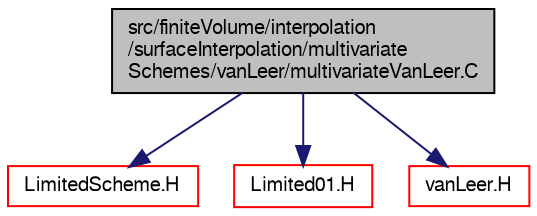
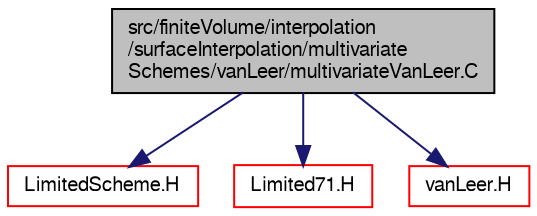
(303, 186) -> (303, 186)
